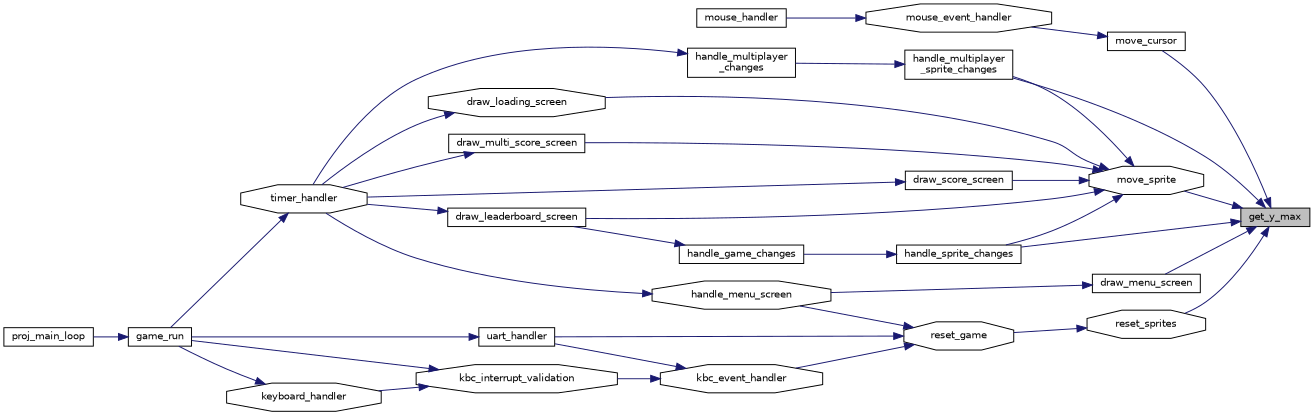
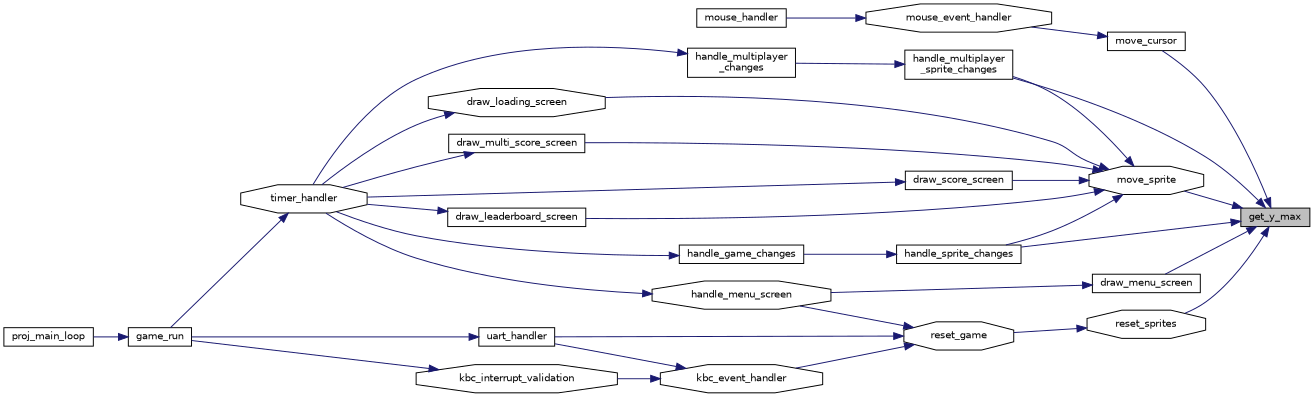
(624, 235) -> (501, 248)
(304, 397) -> none
